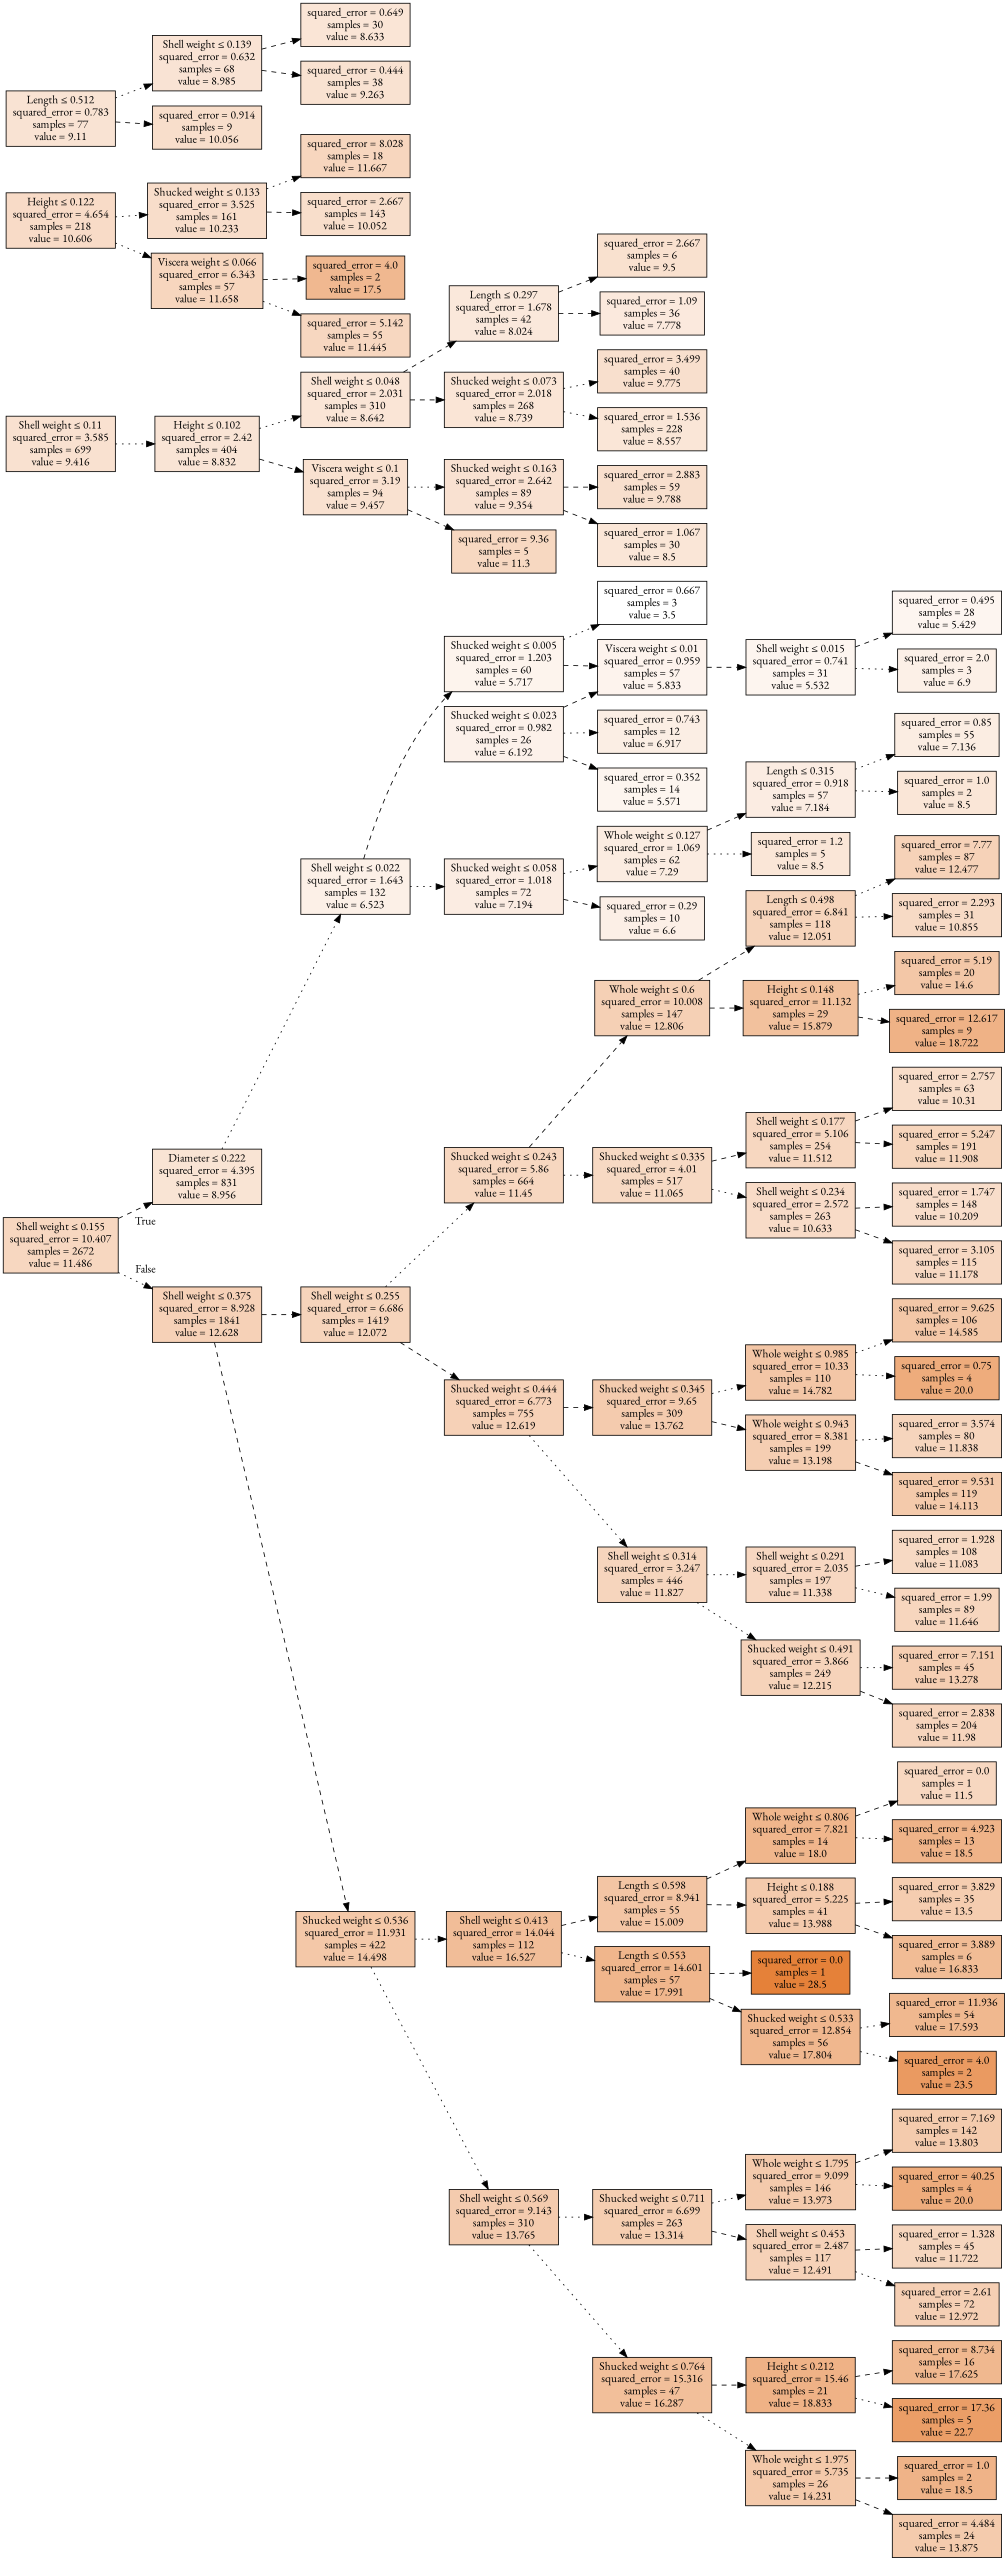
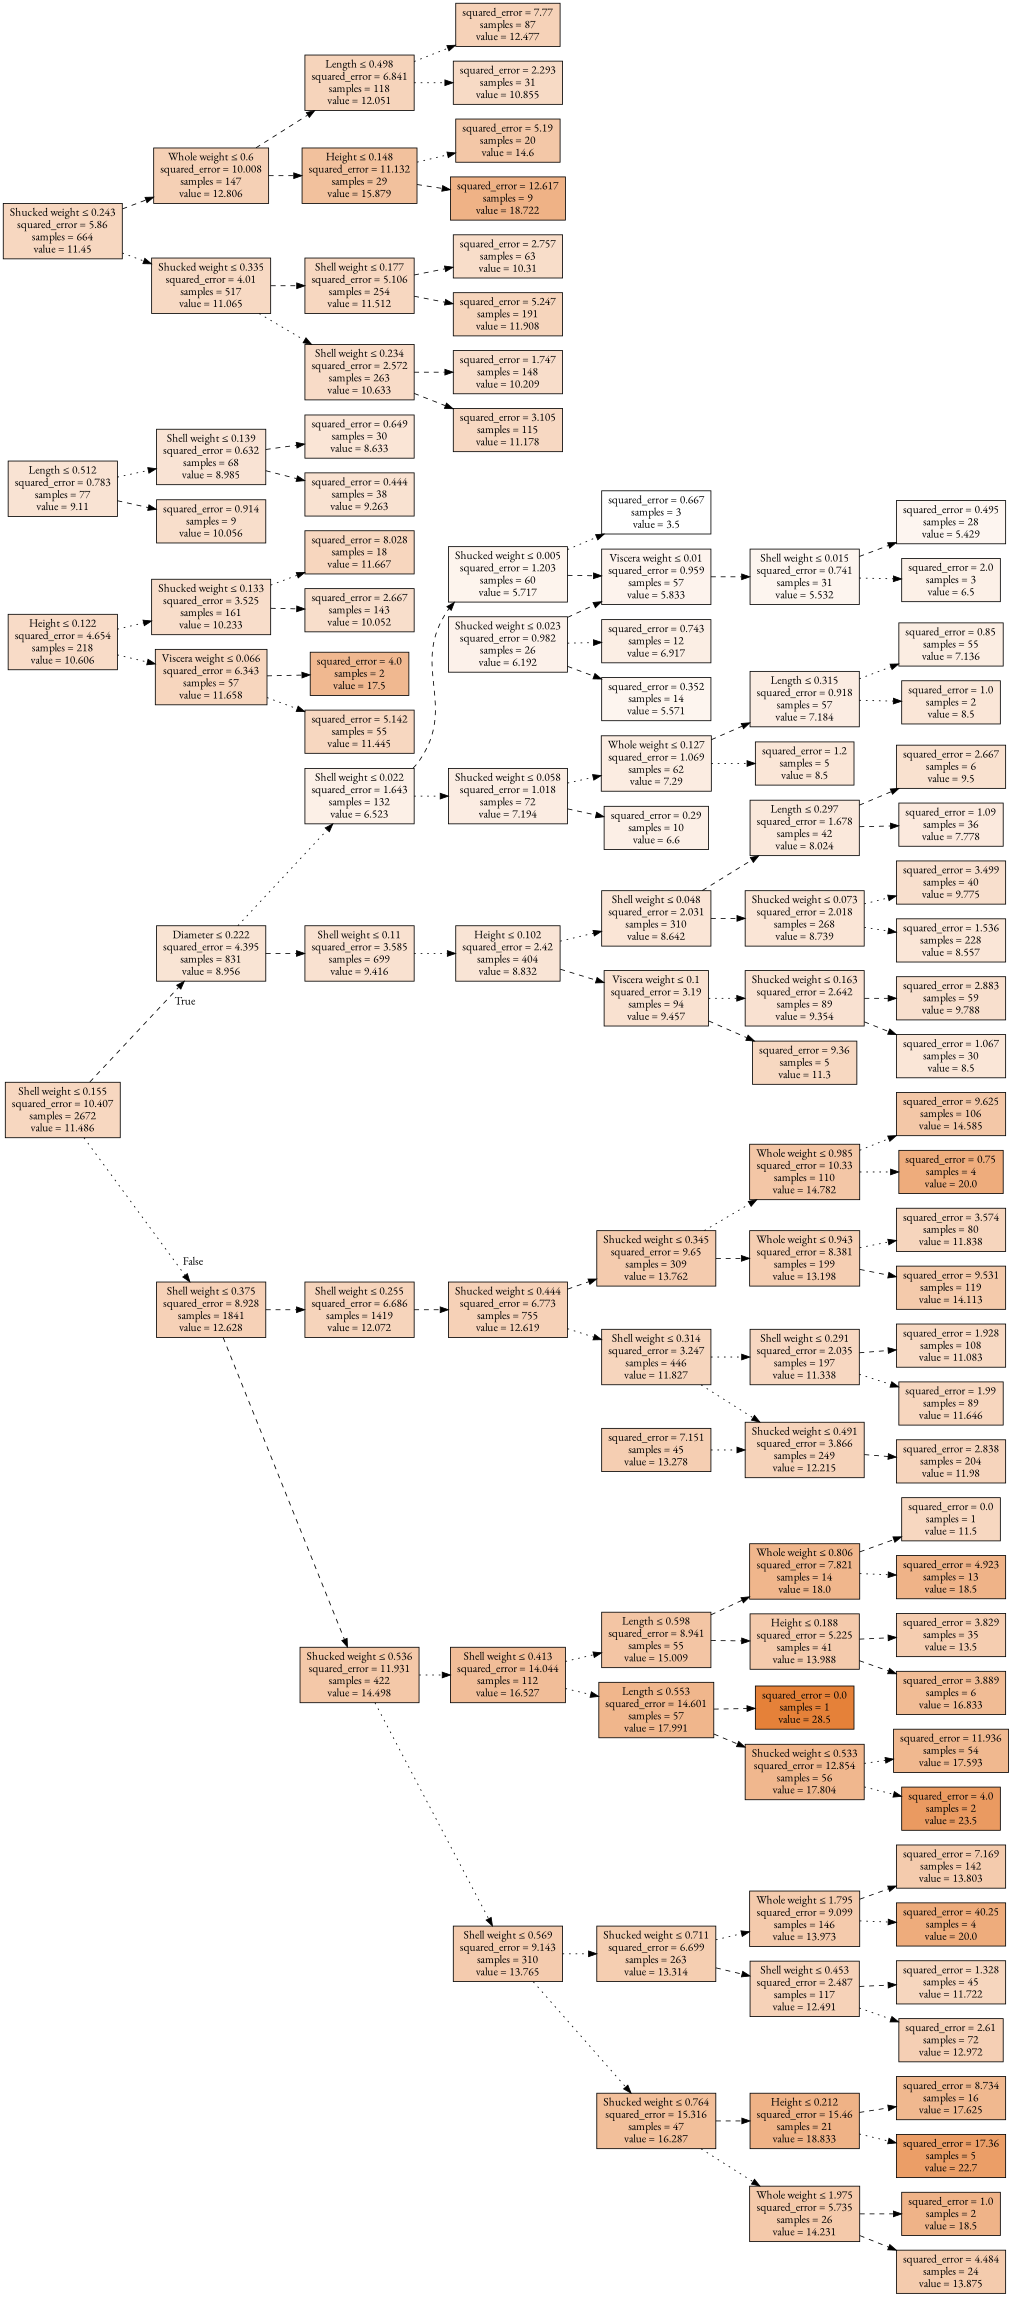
(947, 682) -> (951, 592)
none -> (281, 953)
(427, 1248) -> none
(872, 1668) -> (724, 1450)
(575, 1922) -> (579, 1658)
